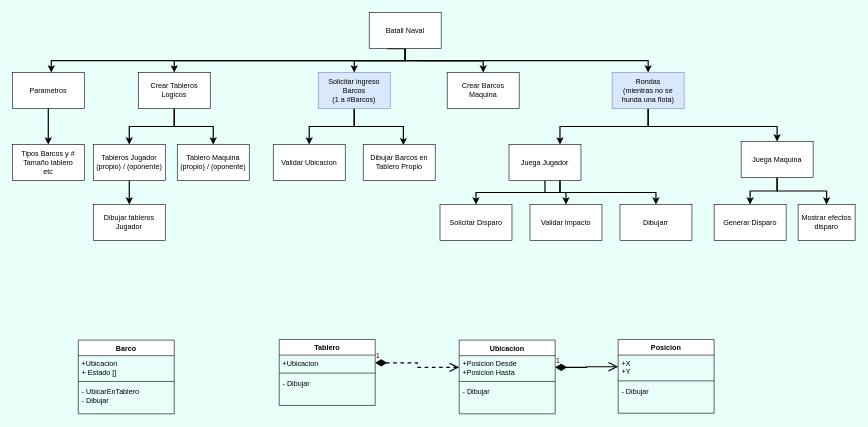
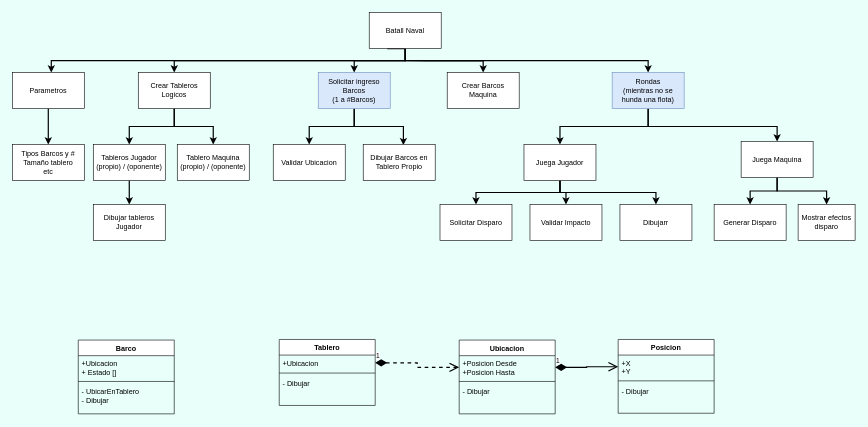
(545, 162) -> (560, 162)
